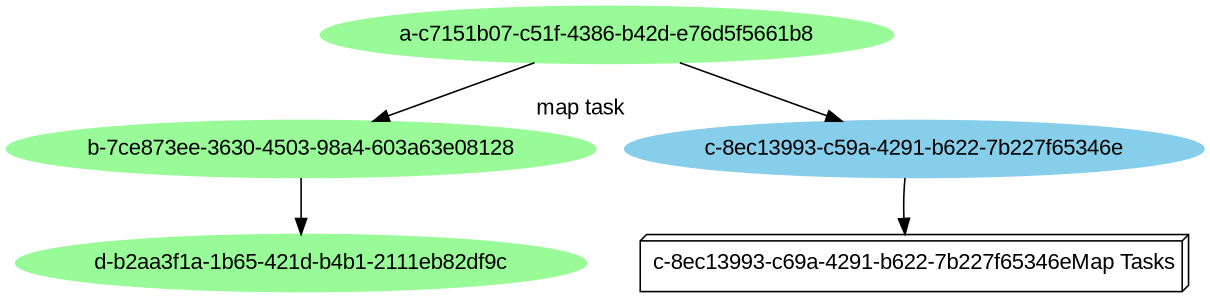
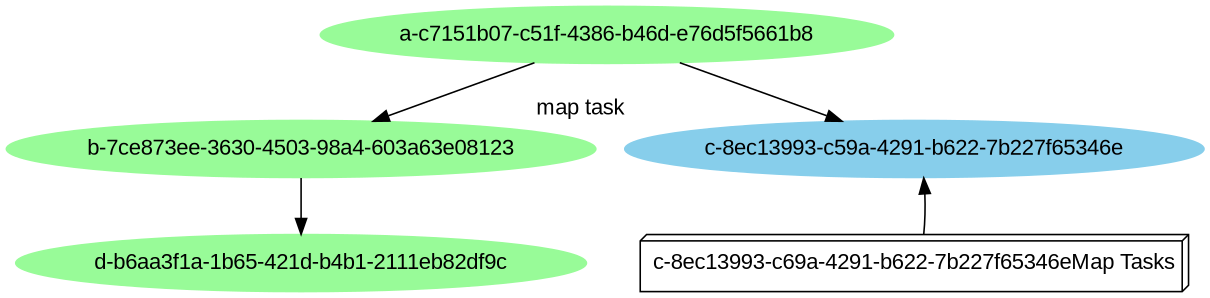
(607, 35) -> (607, 35)
(301, 149) -> (301, 149)
(904, 198) -> (925, 214)
(301, 263) -> (301, 263)
